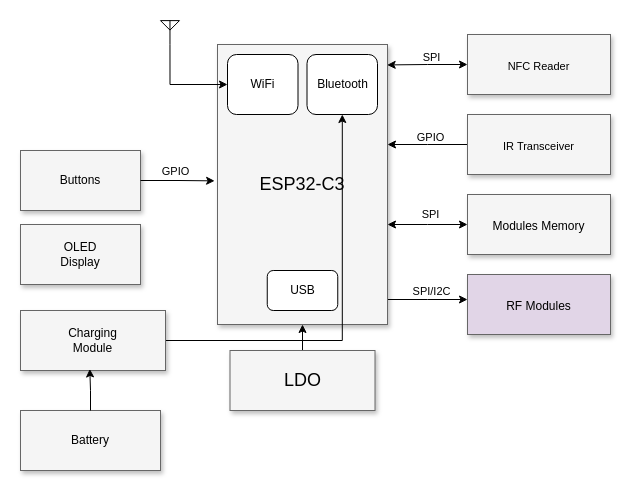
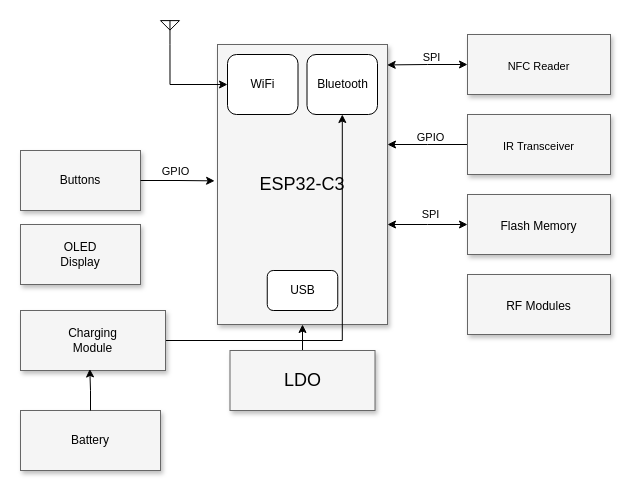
(539, 225) -> (539, 225)
(424, 300) -> none
(539, 305) -> (539, 305)
